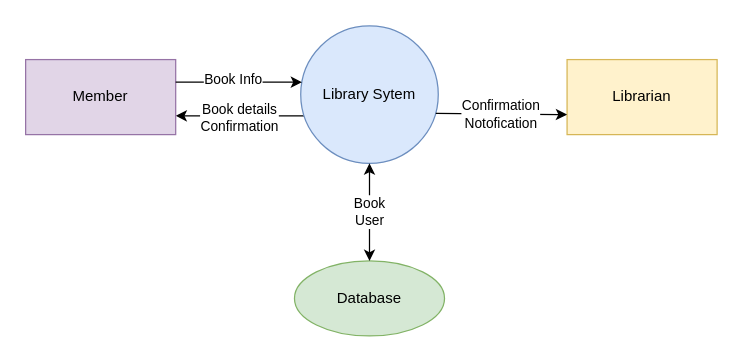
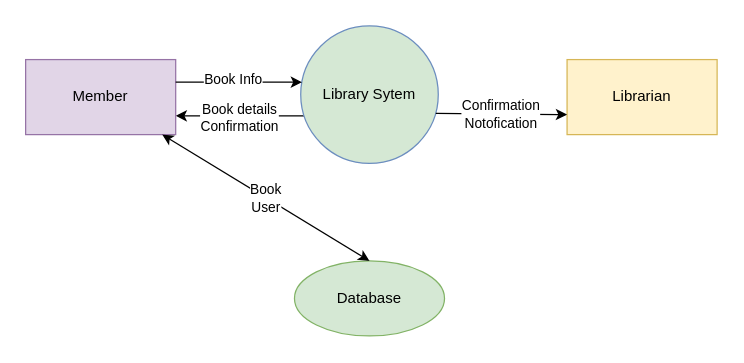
(369, 94) -> (369, 94)
(369, 215) -> (216, 167)
